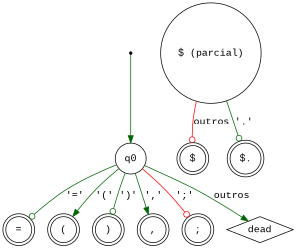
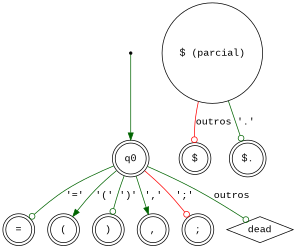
(131, 159) -> (131, 159)
(195, 189) -> (197, 190)
